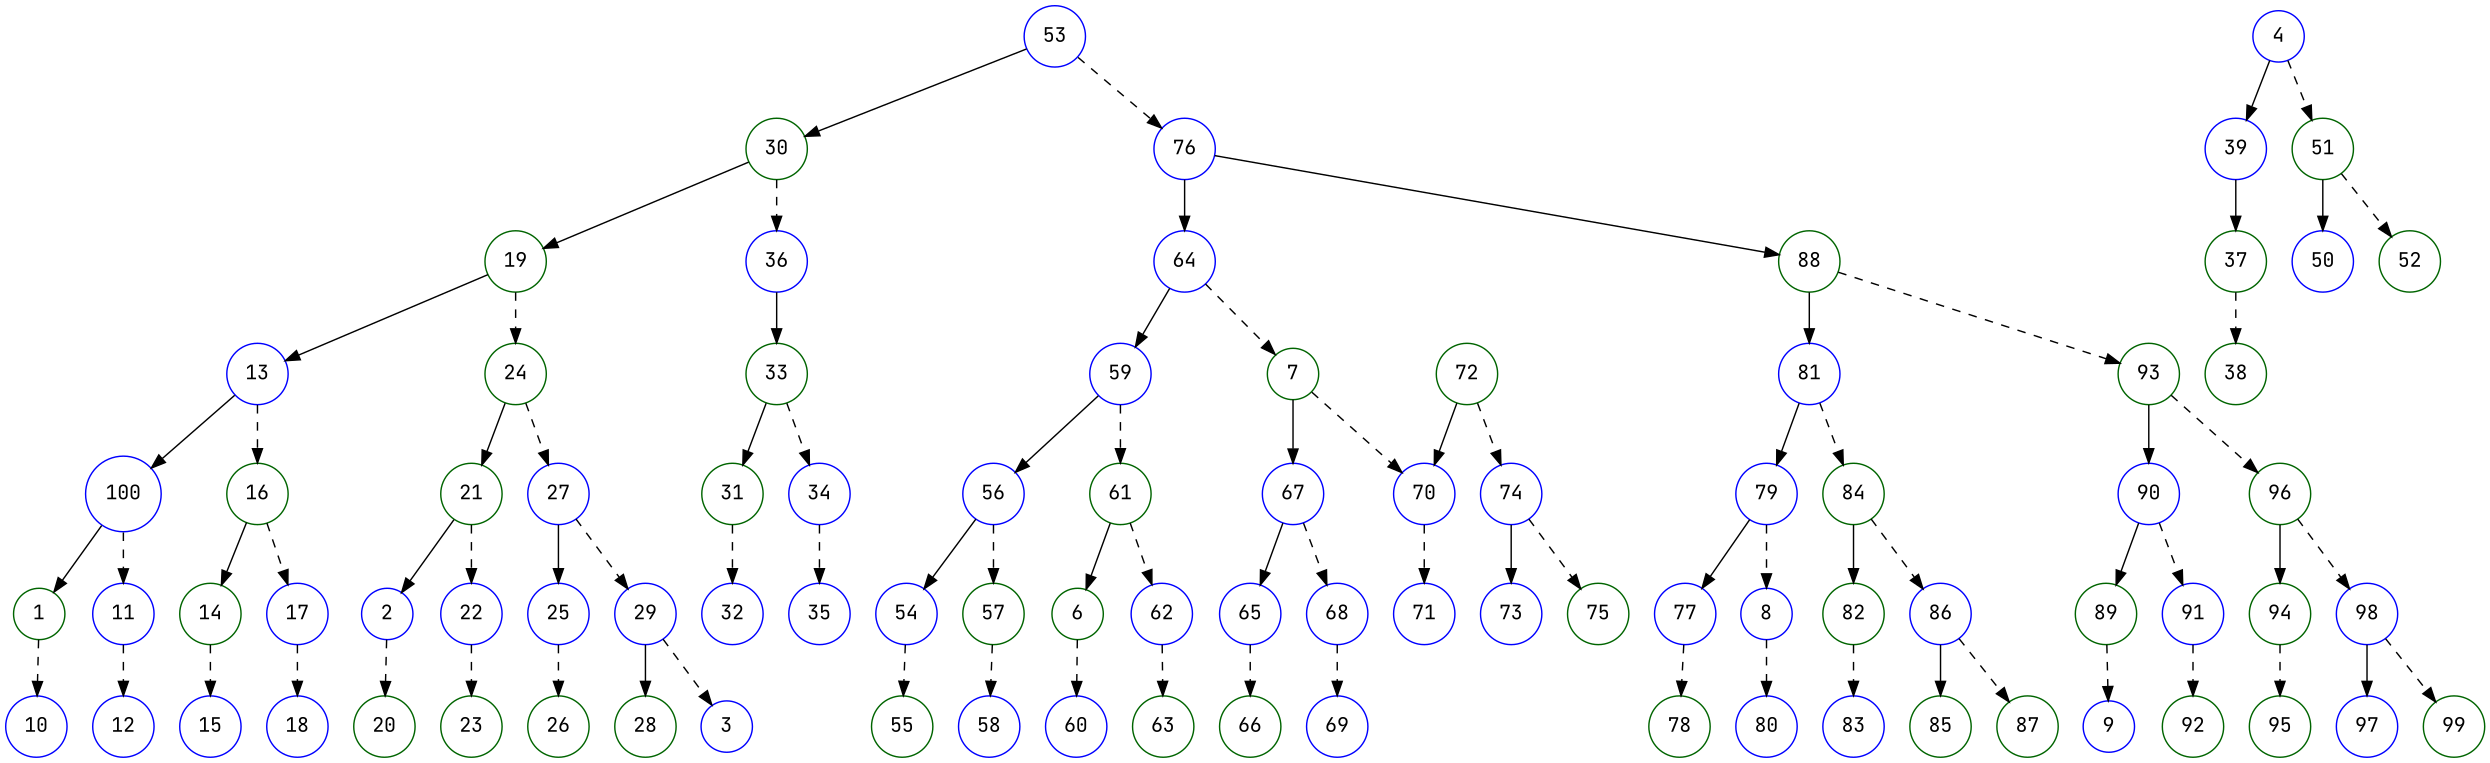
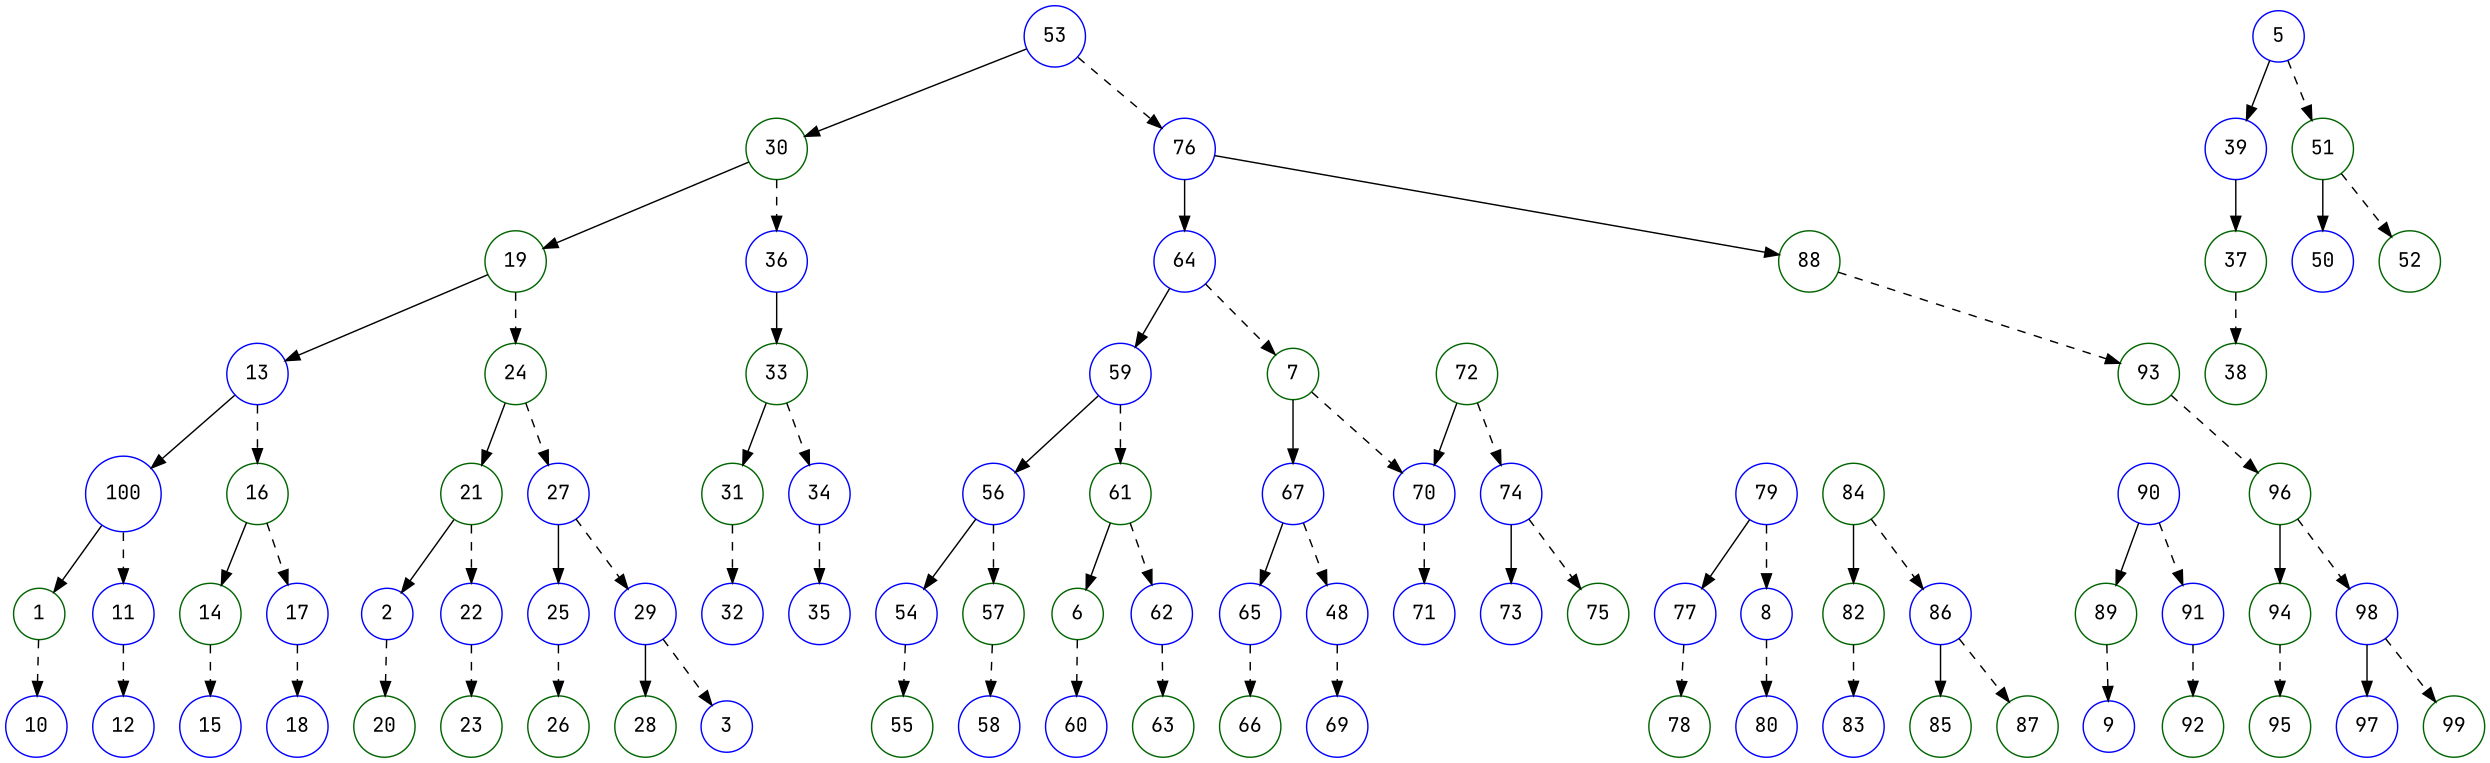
(2279, 36) -> (2279, 36)
(1809, 374) -> none
(2149, 427) -> none
(1337, 614) -> (1337, 614)
